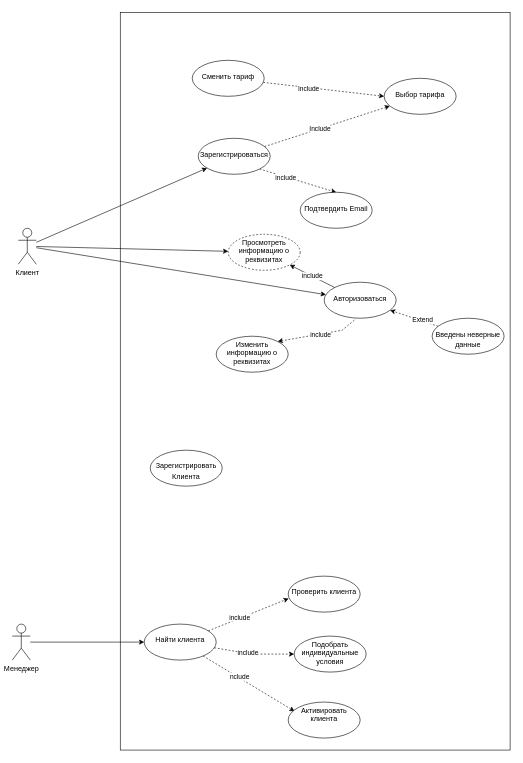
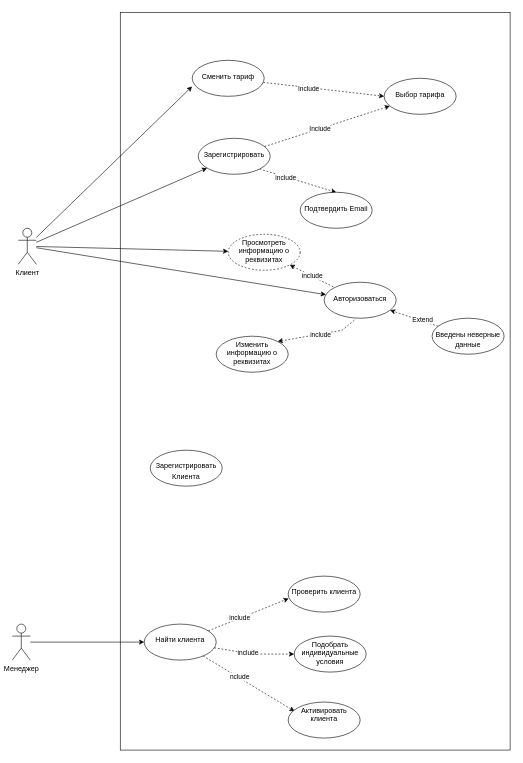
(234, 151) -> (234, 147)
none -> (75, 200)
(326, 283) -> (326, 283)
